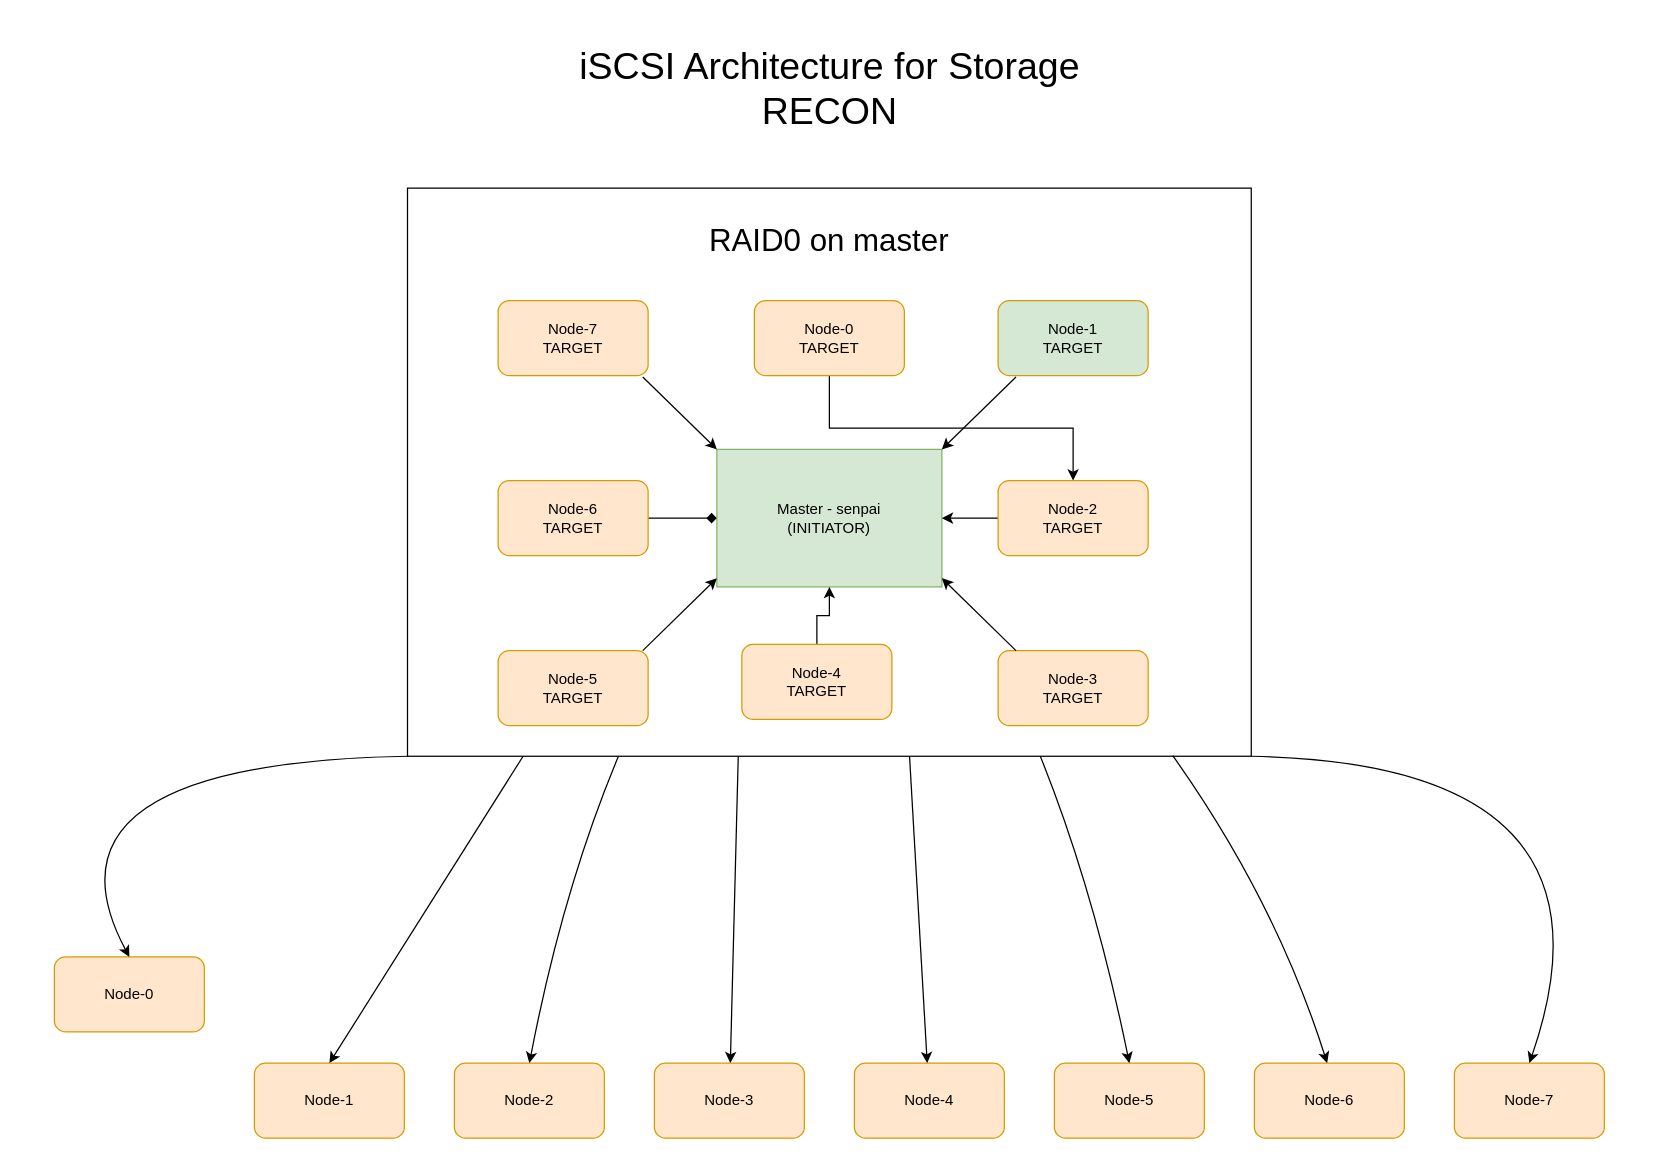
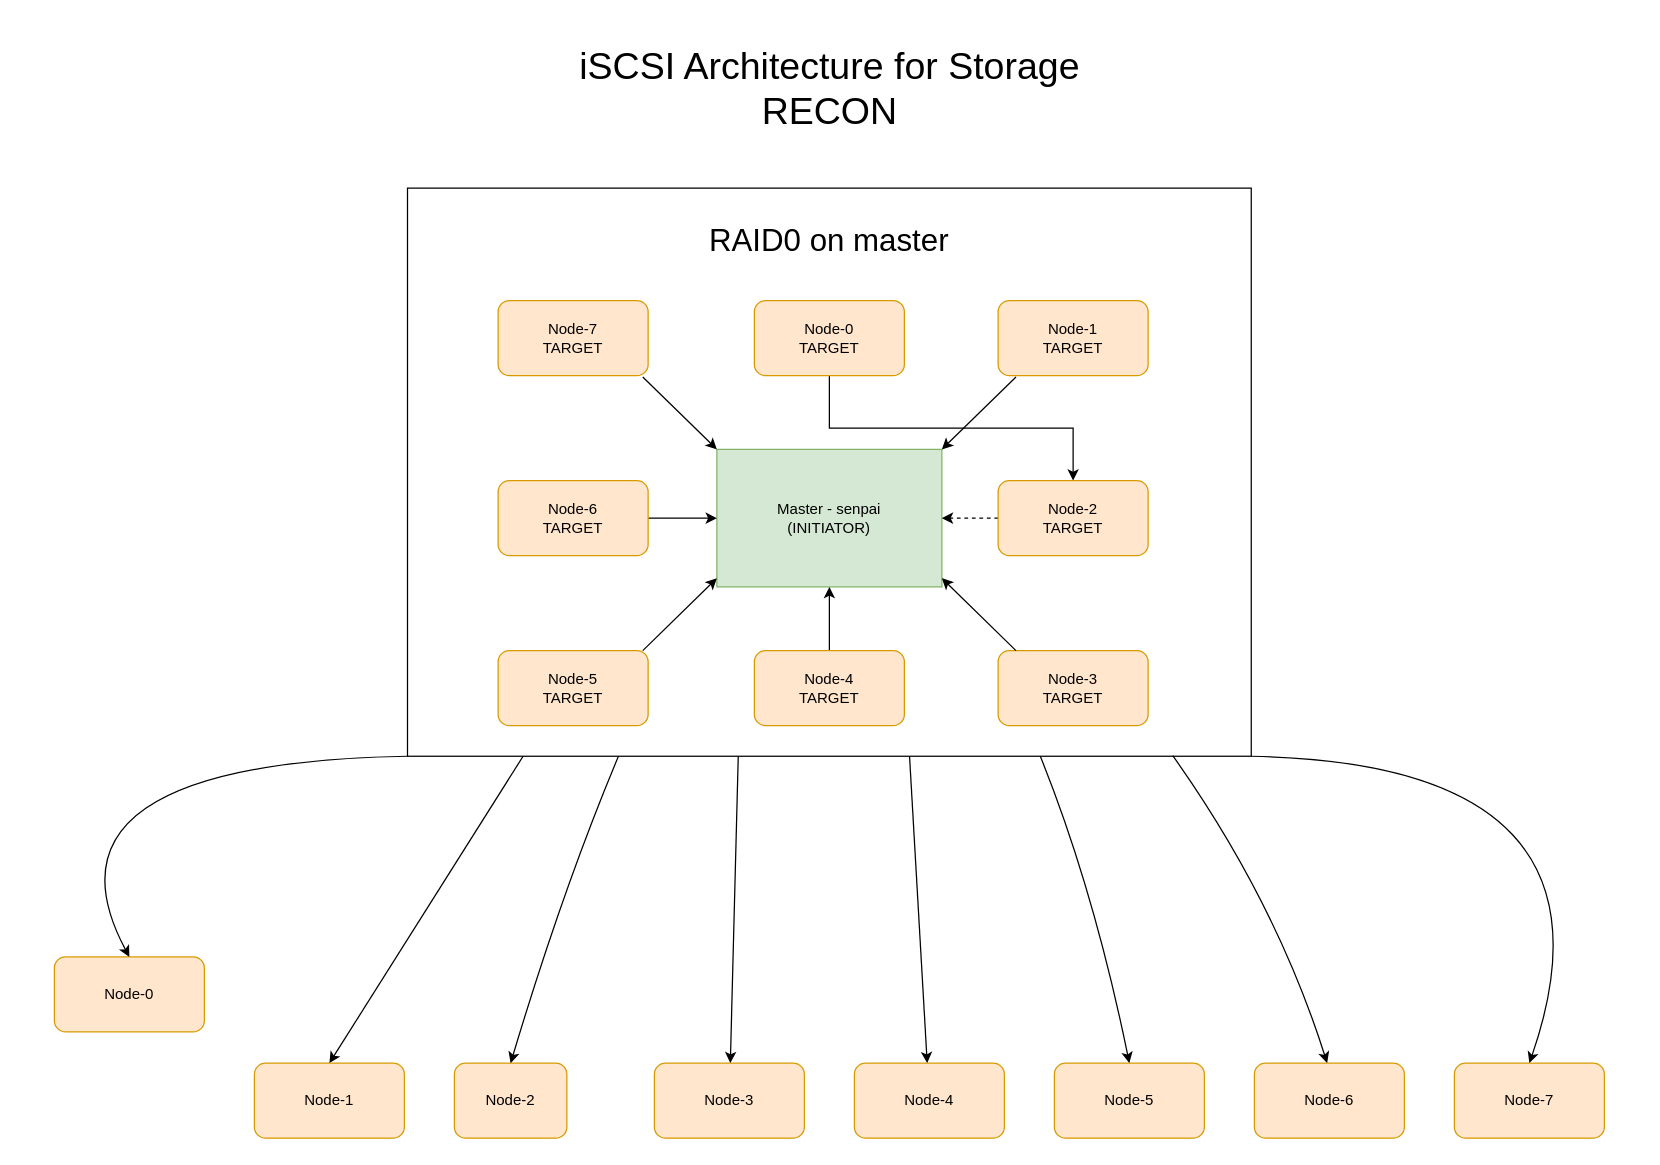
(1073, 338) -> (1073, 338)
(706, 518) -> (707, 518)
(973, 518) -> (973, 518)
(817, 682) -> (829, 688)
(529, 1101) -> (511, 1101)
